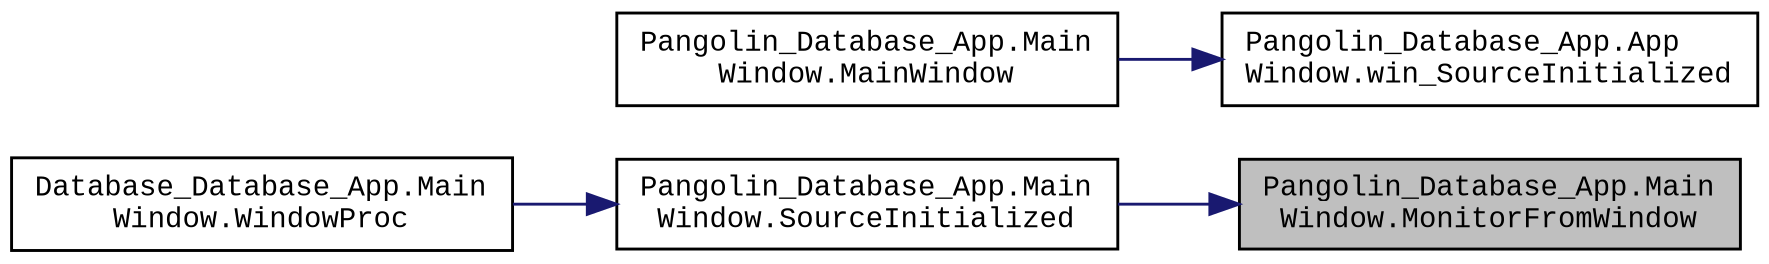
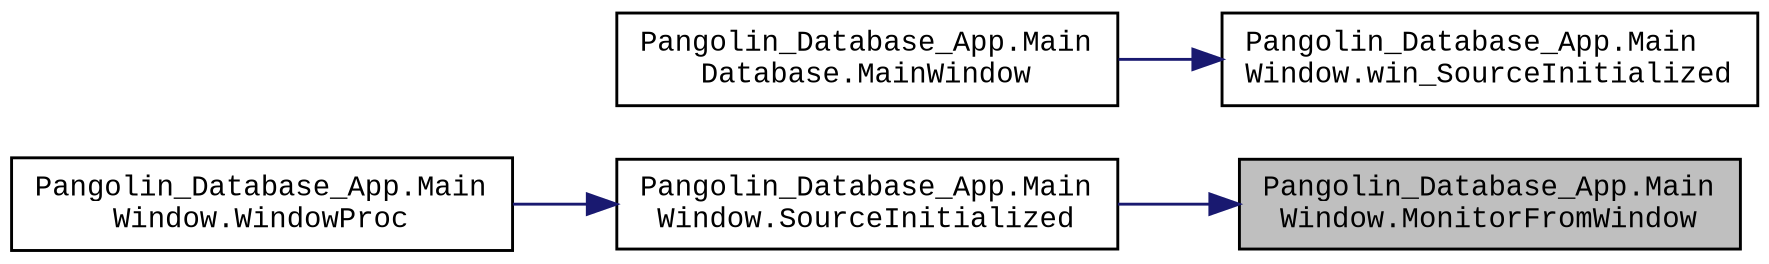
(867, 59) -> (867, 59)
(1490, 59) -> (1490, 59)
(262, 204) -> (262, 204)
